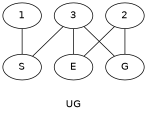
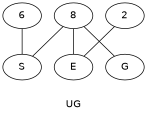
(22, 16) -> (22, 16)
(74, 16) -> (74, 16)
(125, 41) -> none
